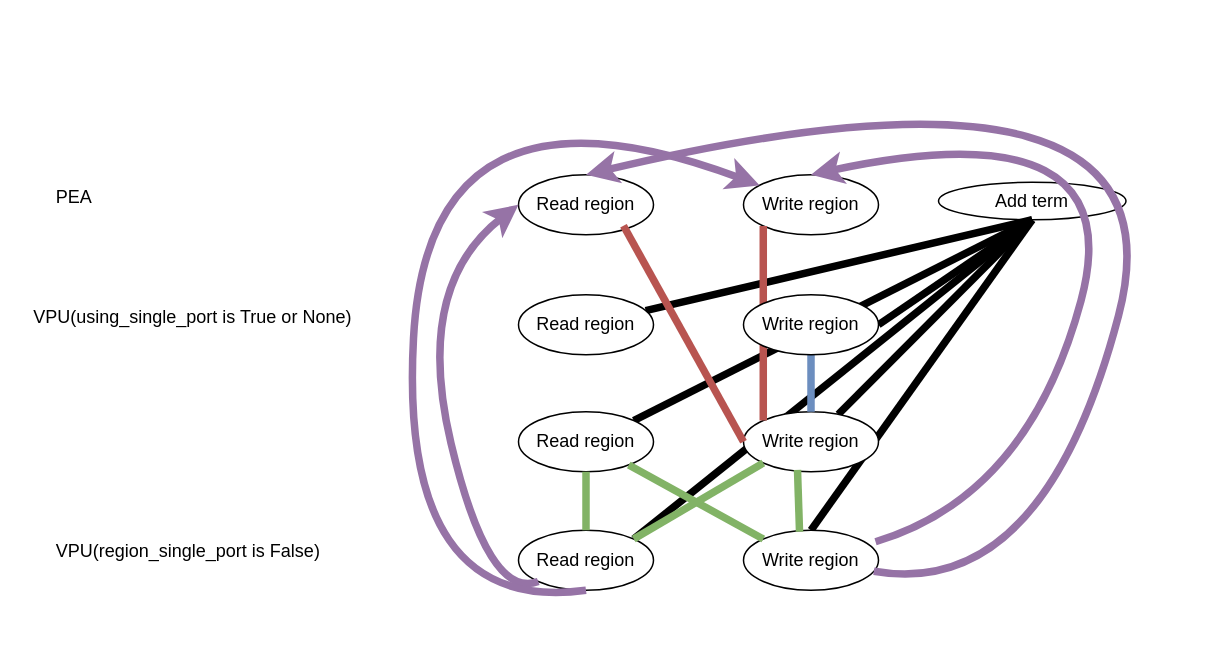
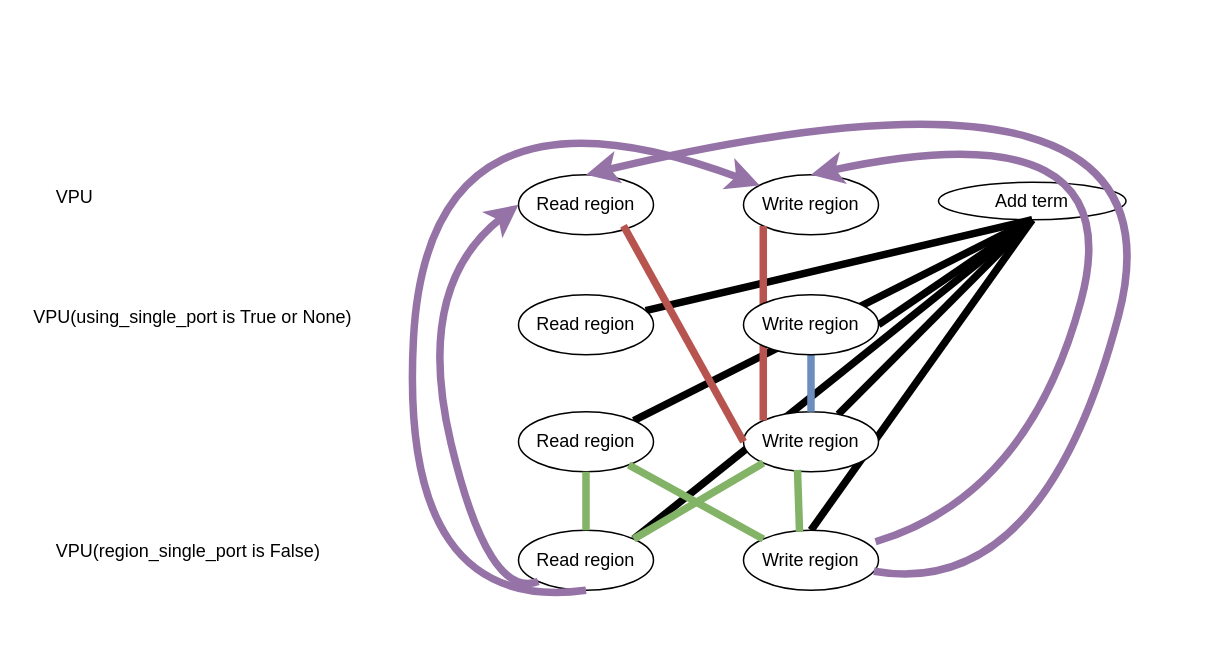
(71, 197) -> (71, 197)
